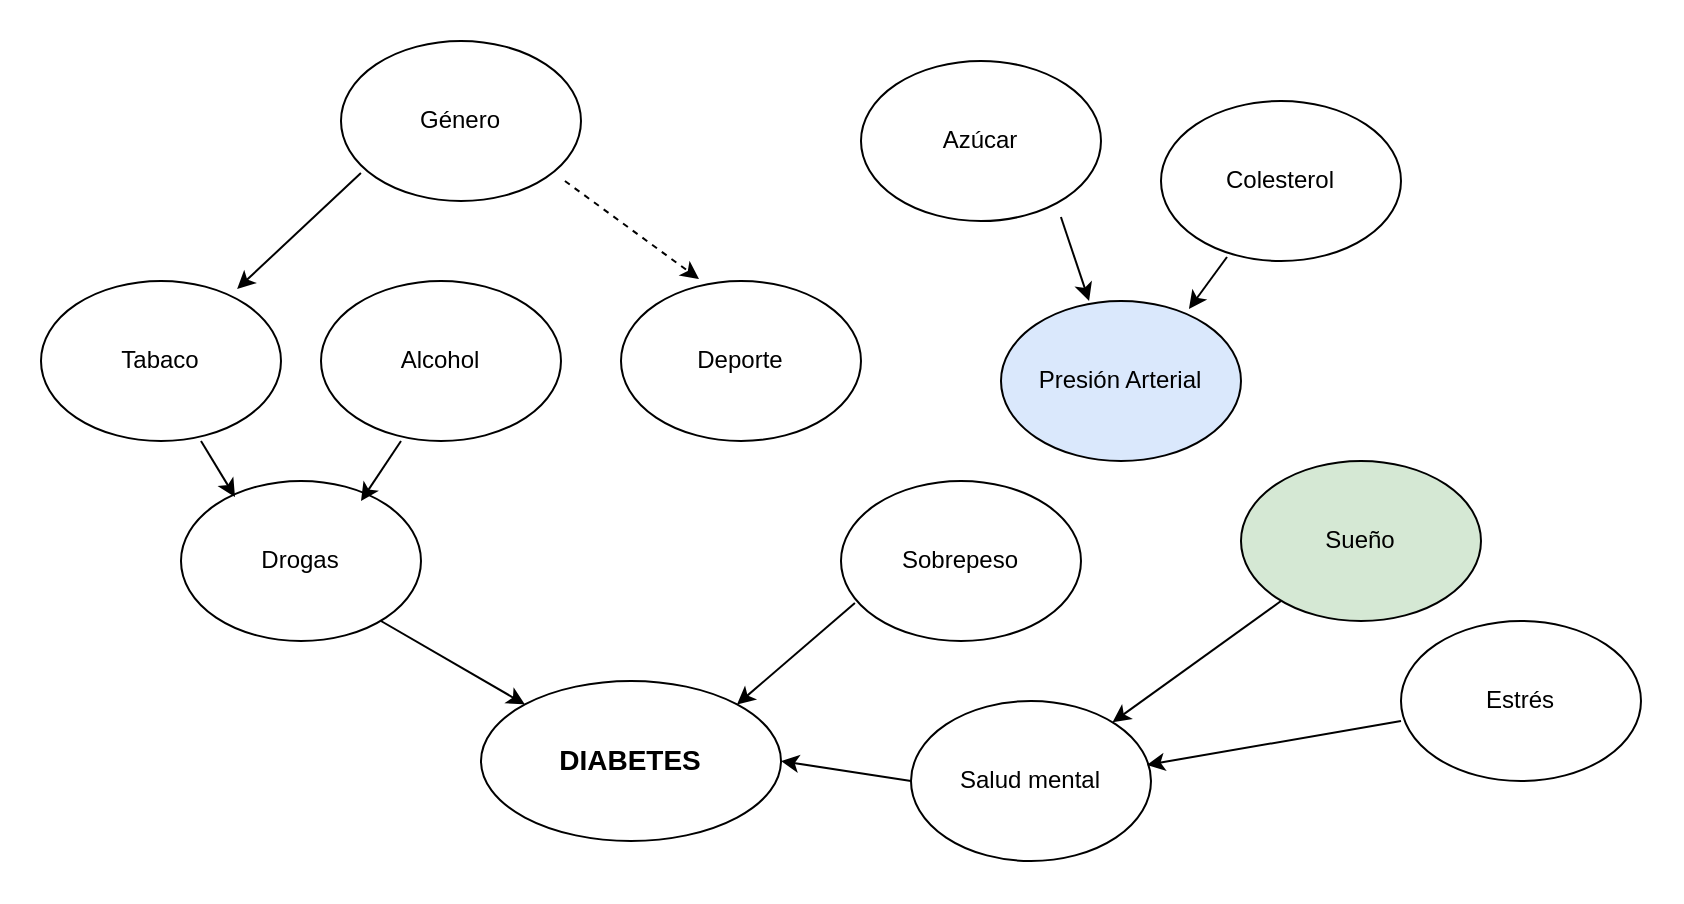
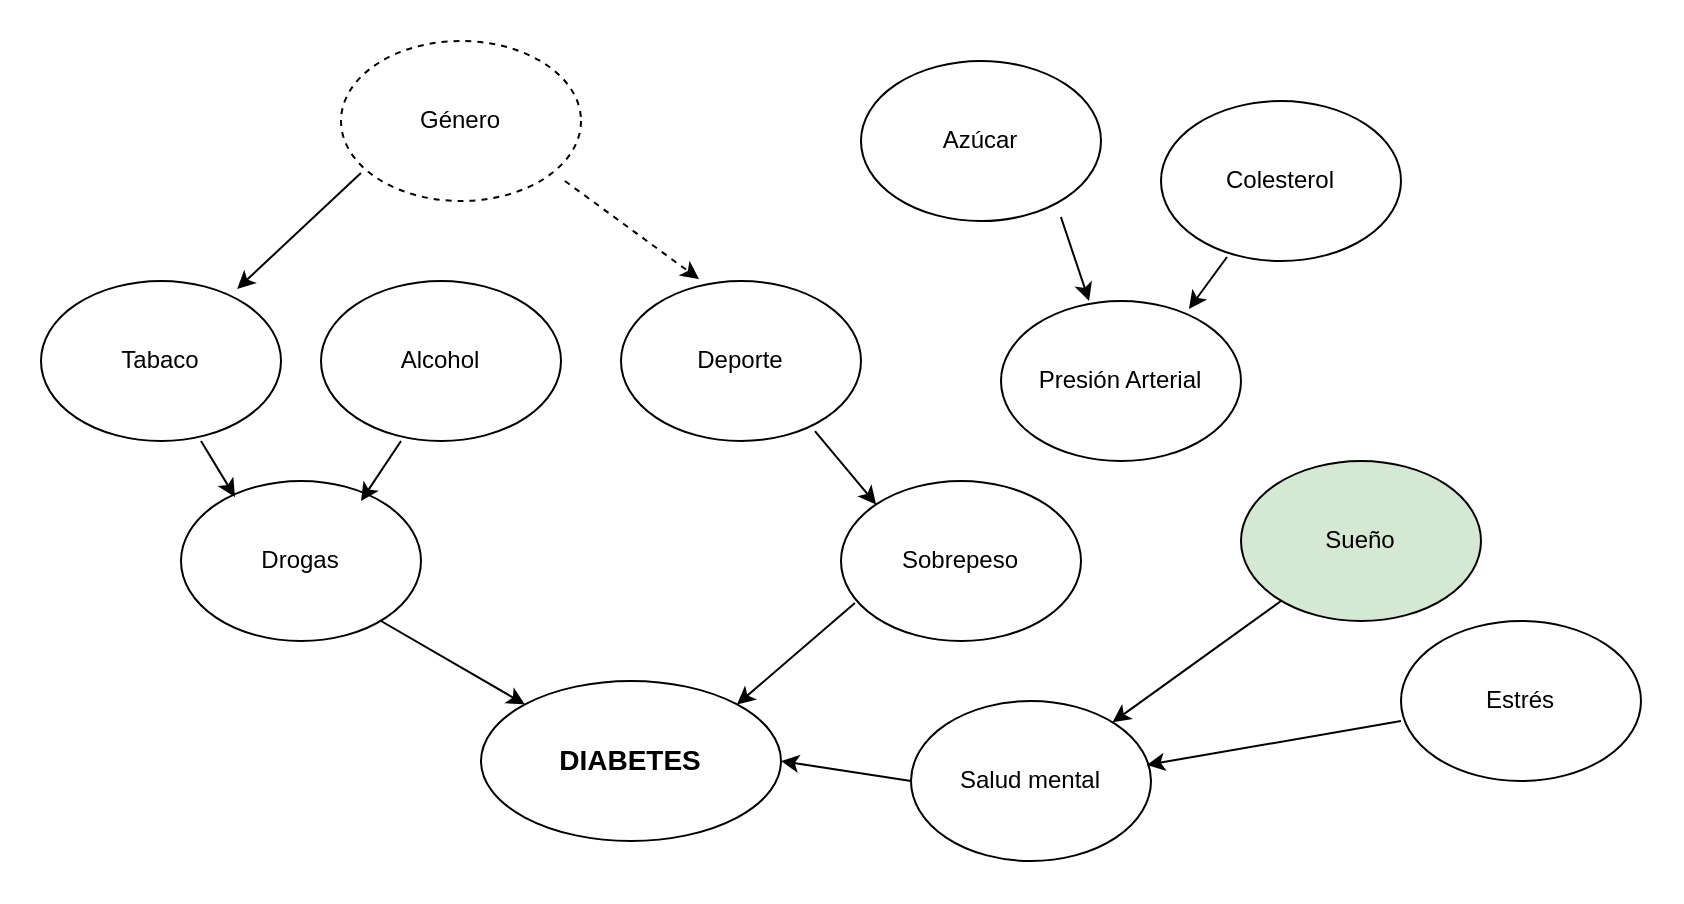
(461, 121) -> (461, 121)
(1121, 381) -> (1121, 381)
none -> (841, 463)
